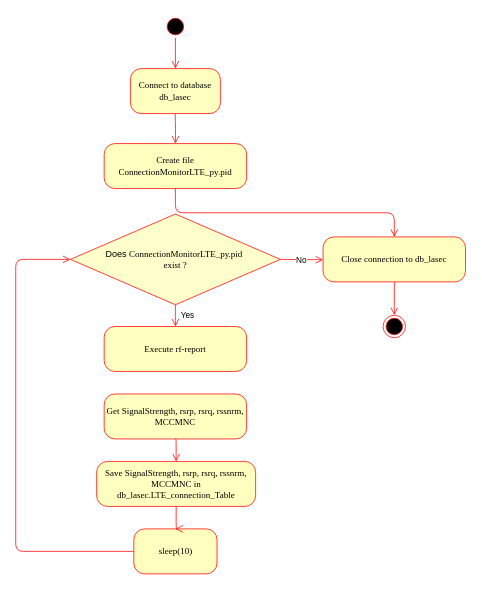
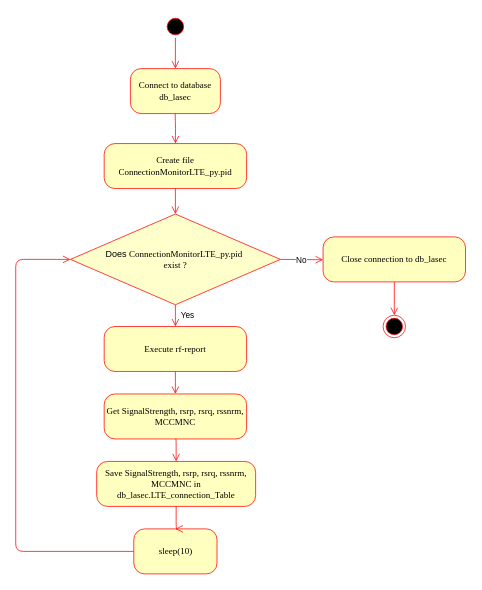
(292, 213) -> (175, 209)
none -> (175, 382)
